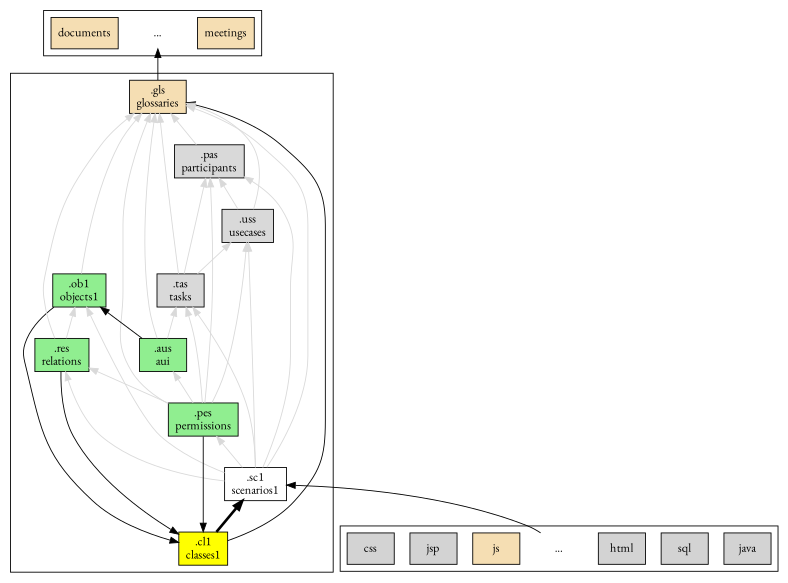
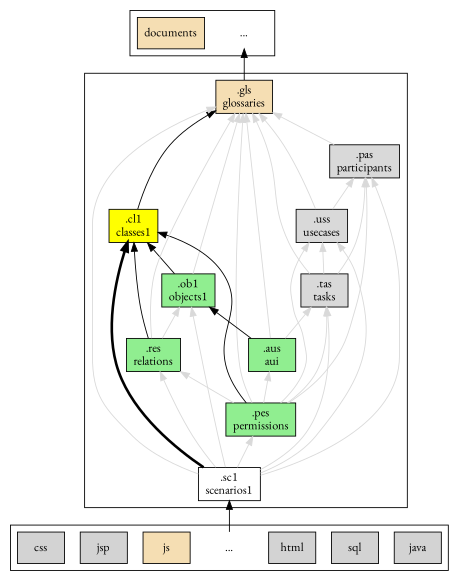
(226, 33) -> none
(226, 520) -> (120, 375)
